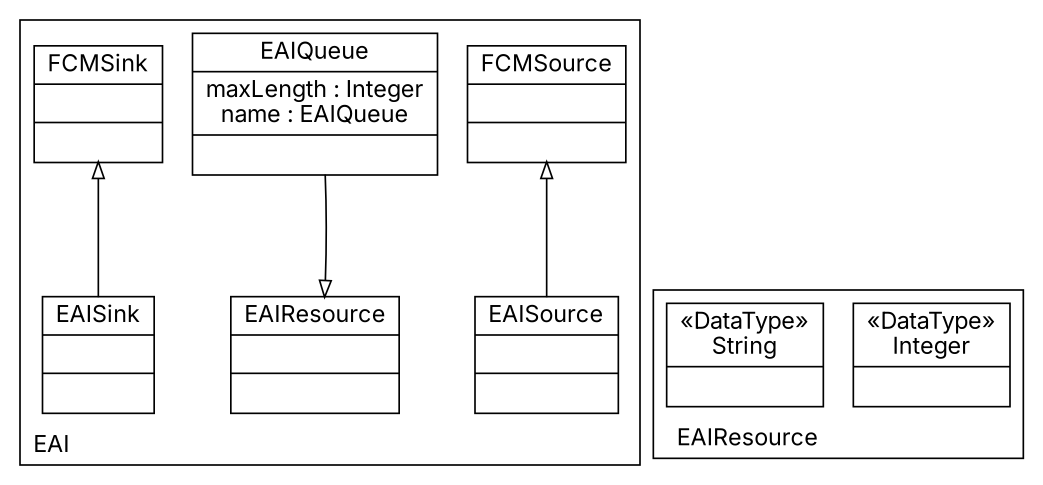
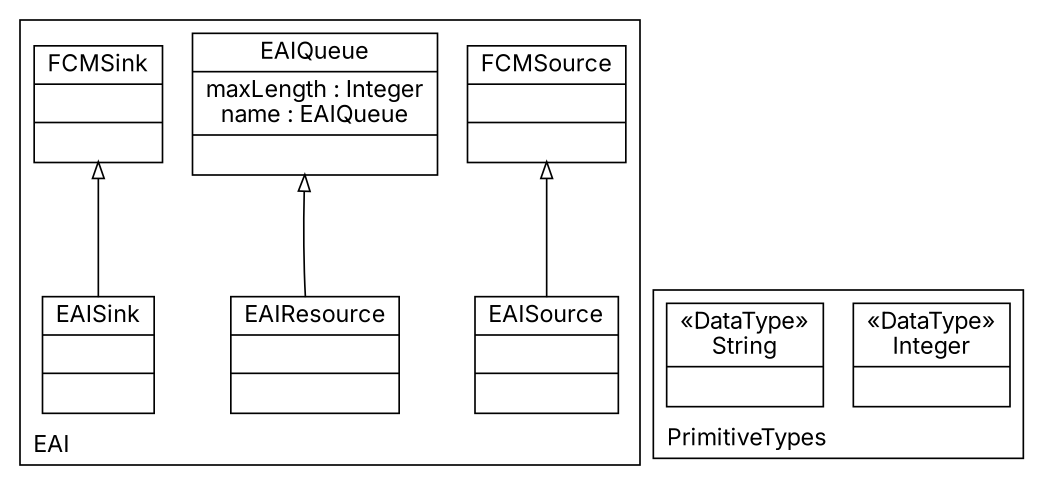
(326, 227) -> (304, 244)
(748, 439) -> (748, 439)
